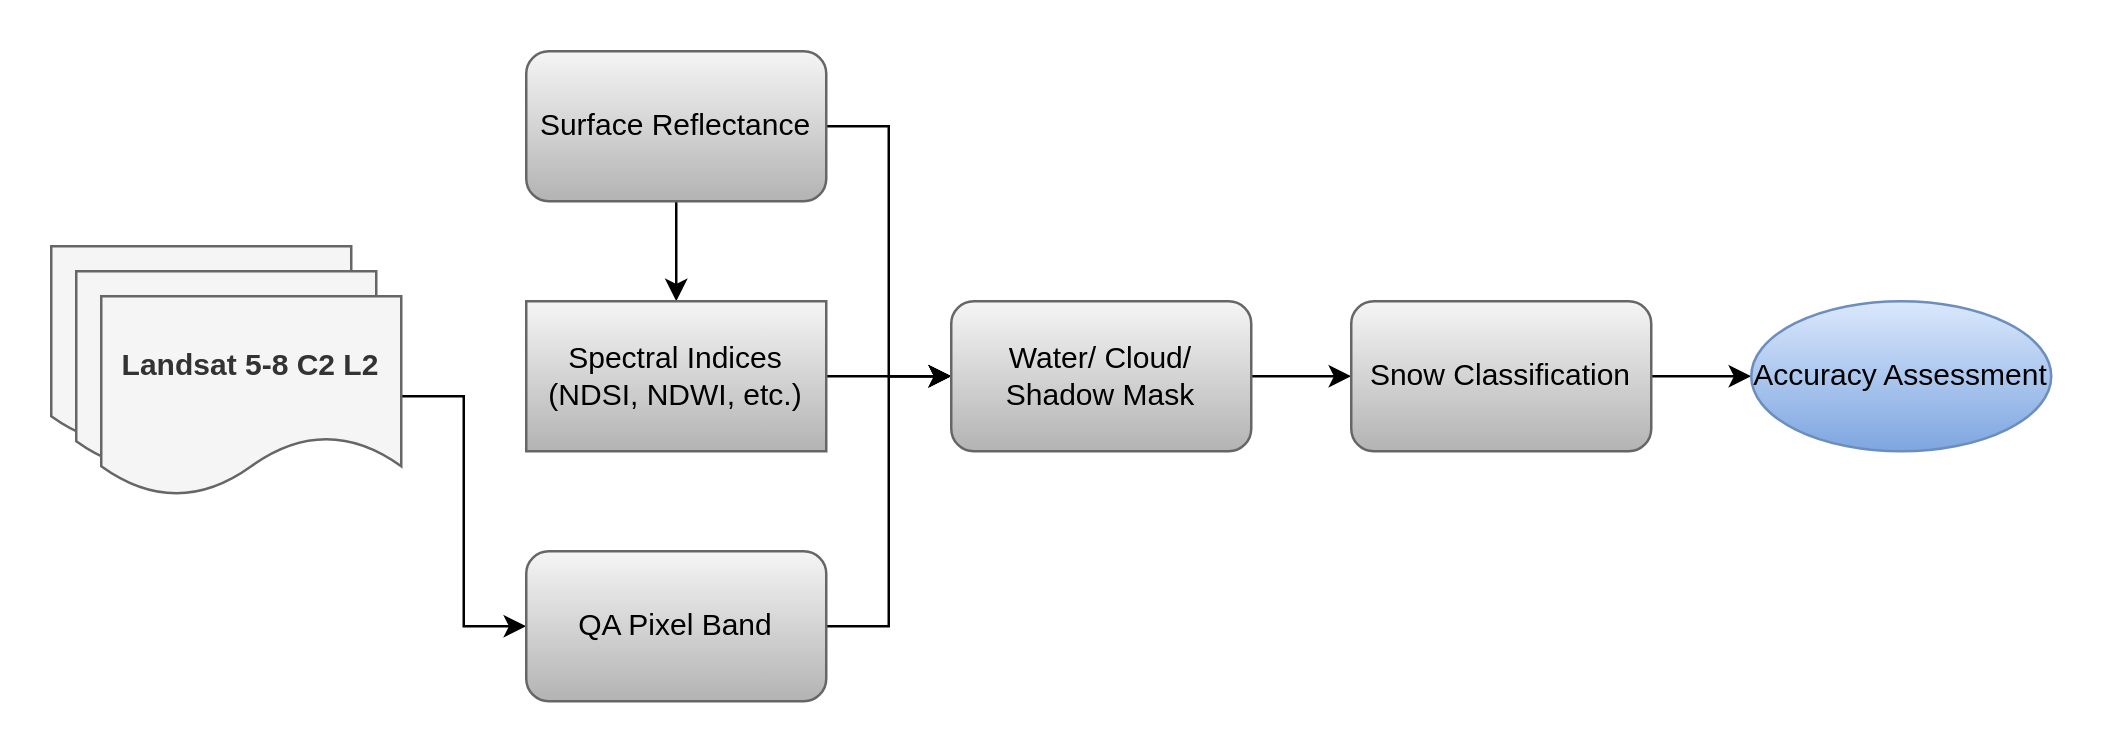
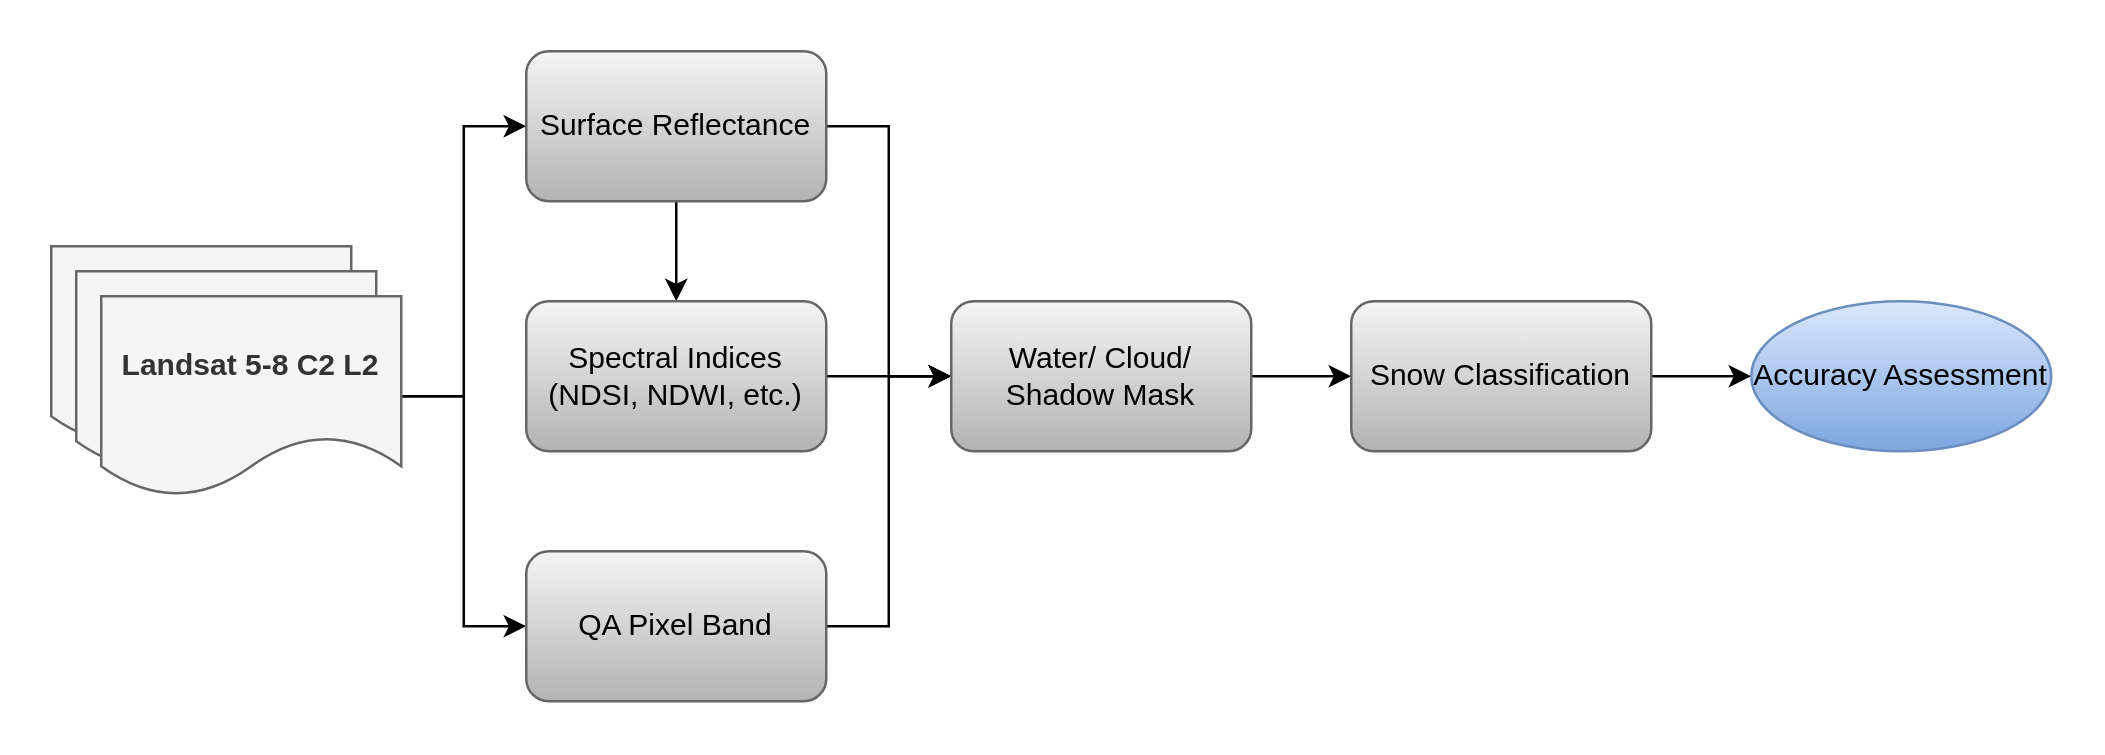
none -> (464, 238)
(676, 376) -> (676, 376)
